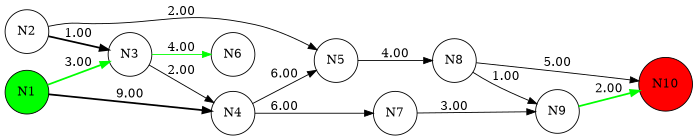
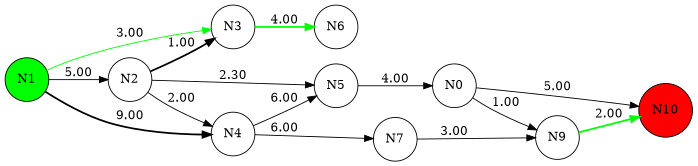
(182, 12) -> (233, 76)
(177, 54) -> (280, 27)
(454, 61) -> (454, 86)
(74, 75) -> (123, 45)
none -> (74, 80)
(178, 82) -> (175, 109)
